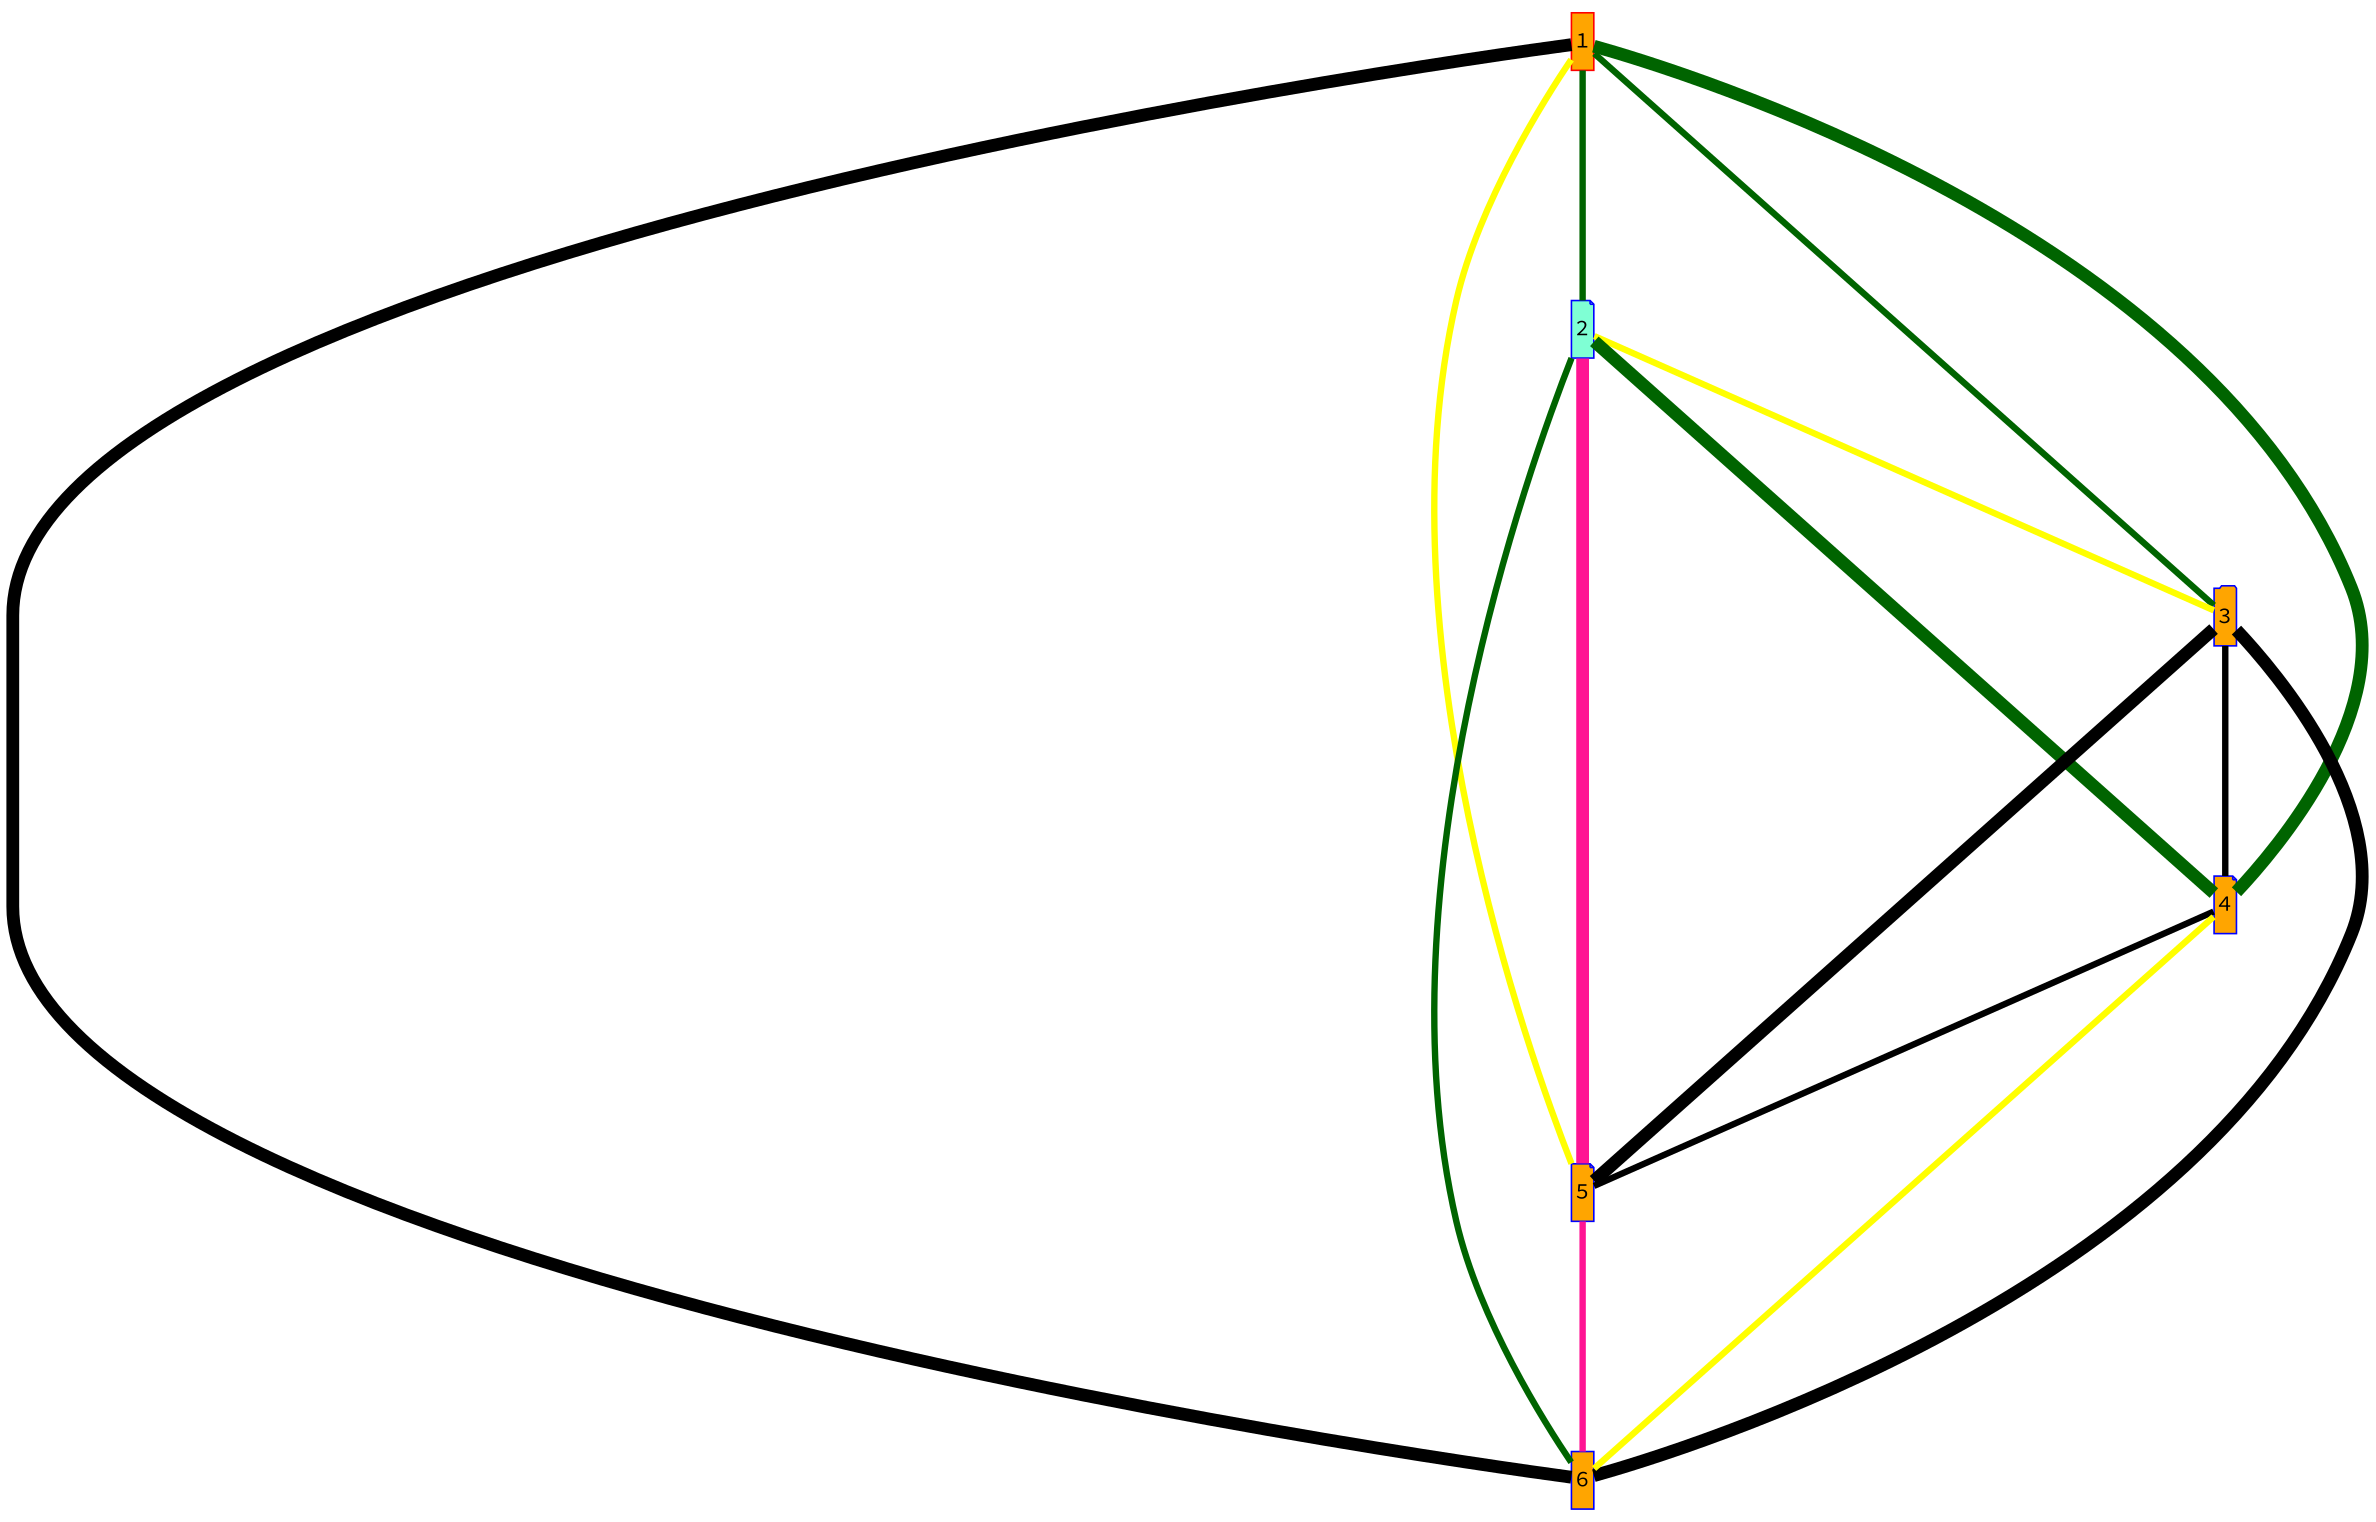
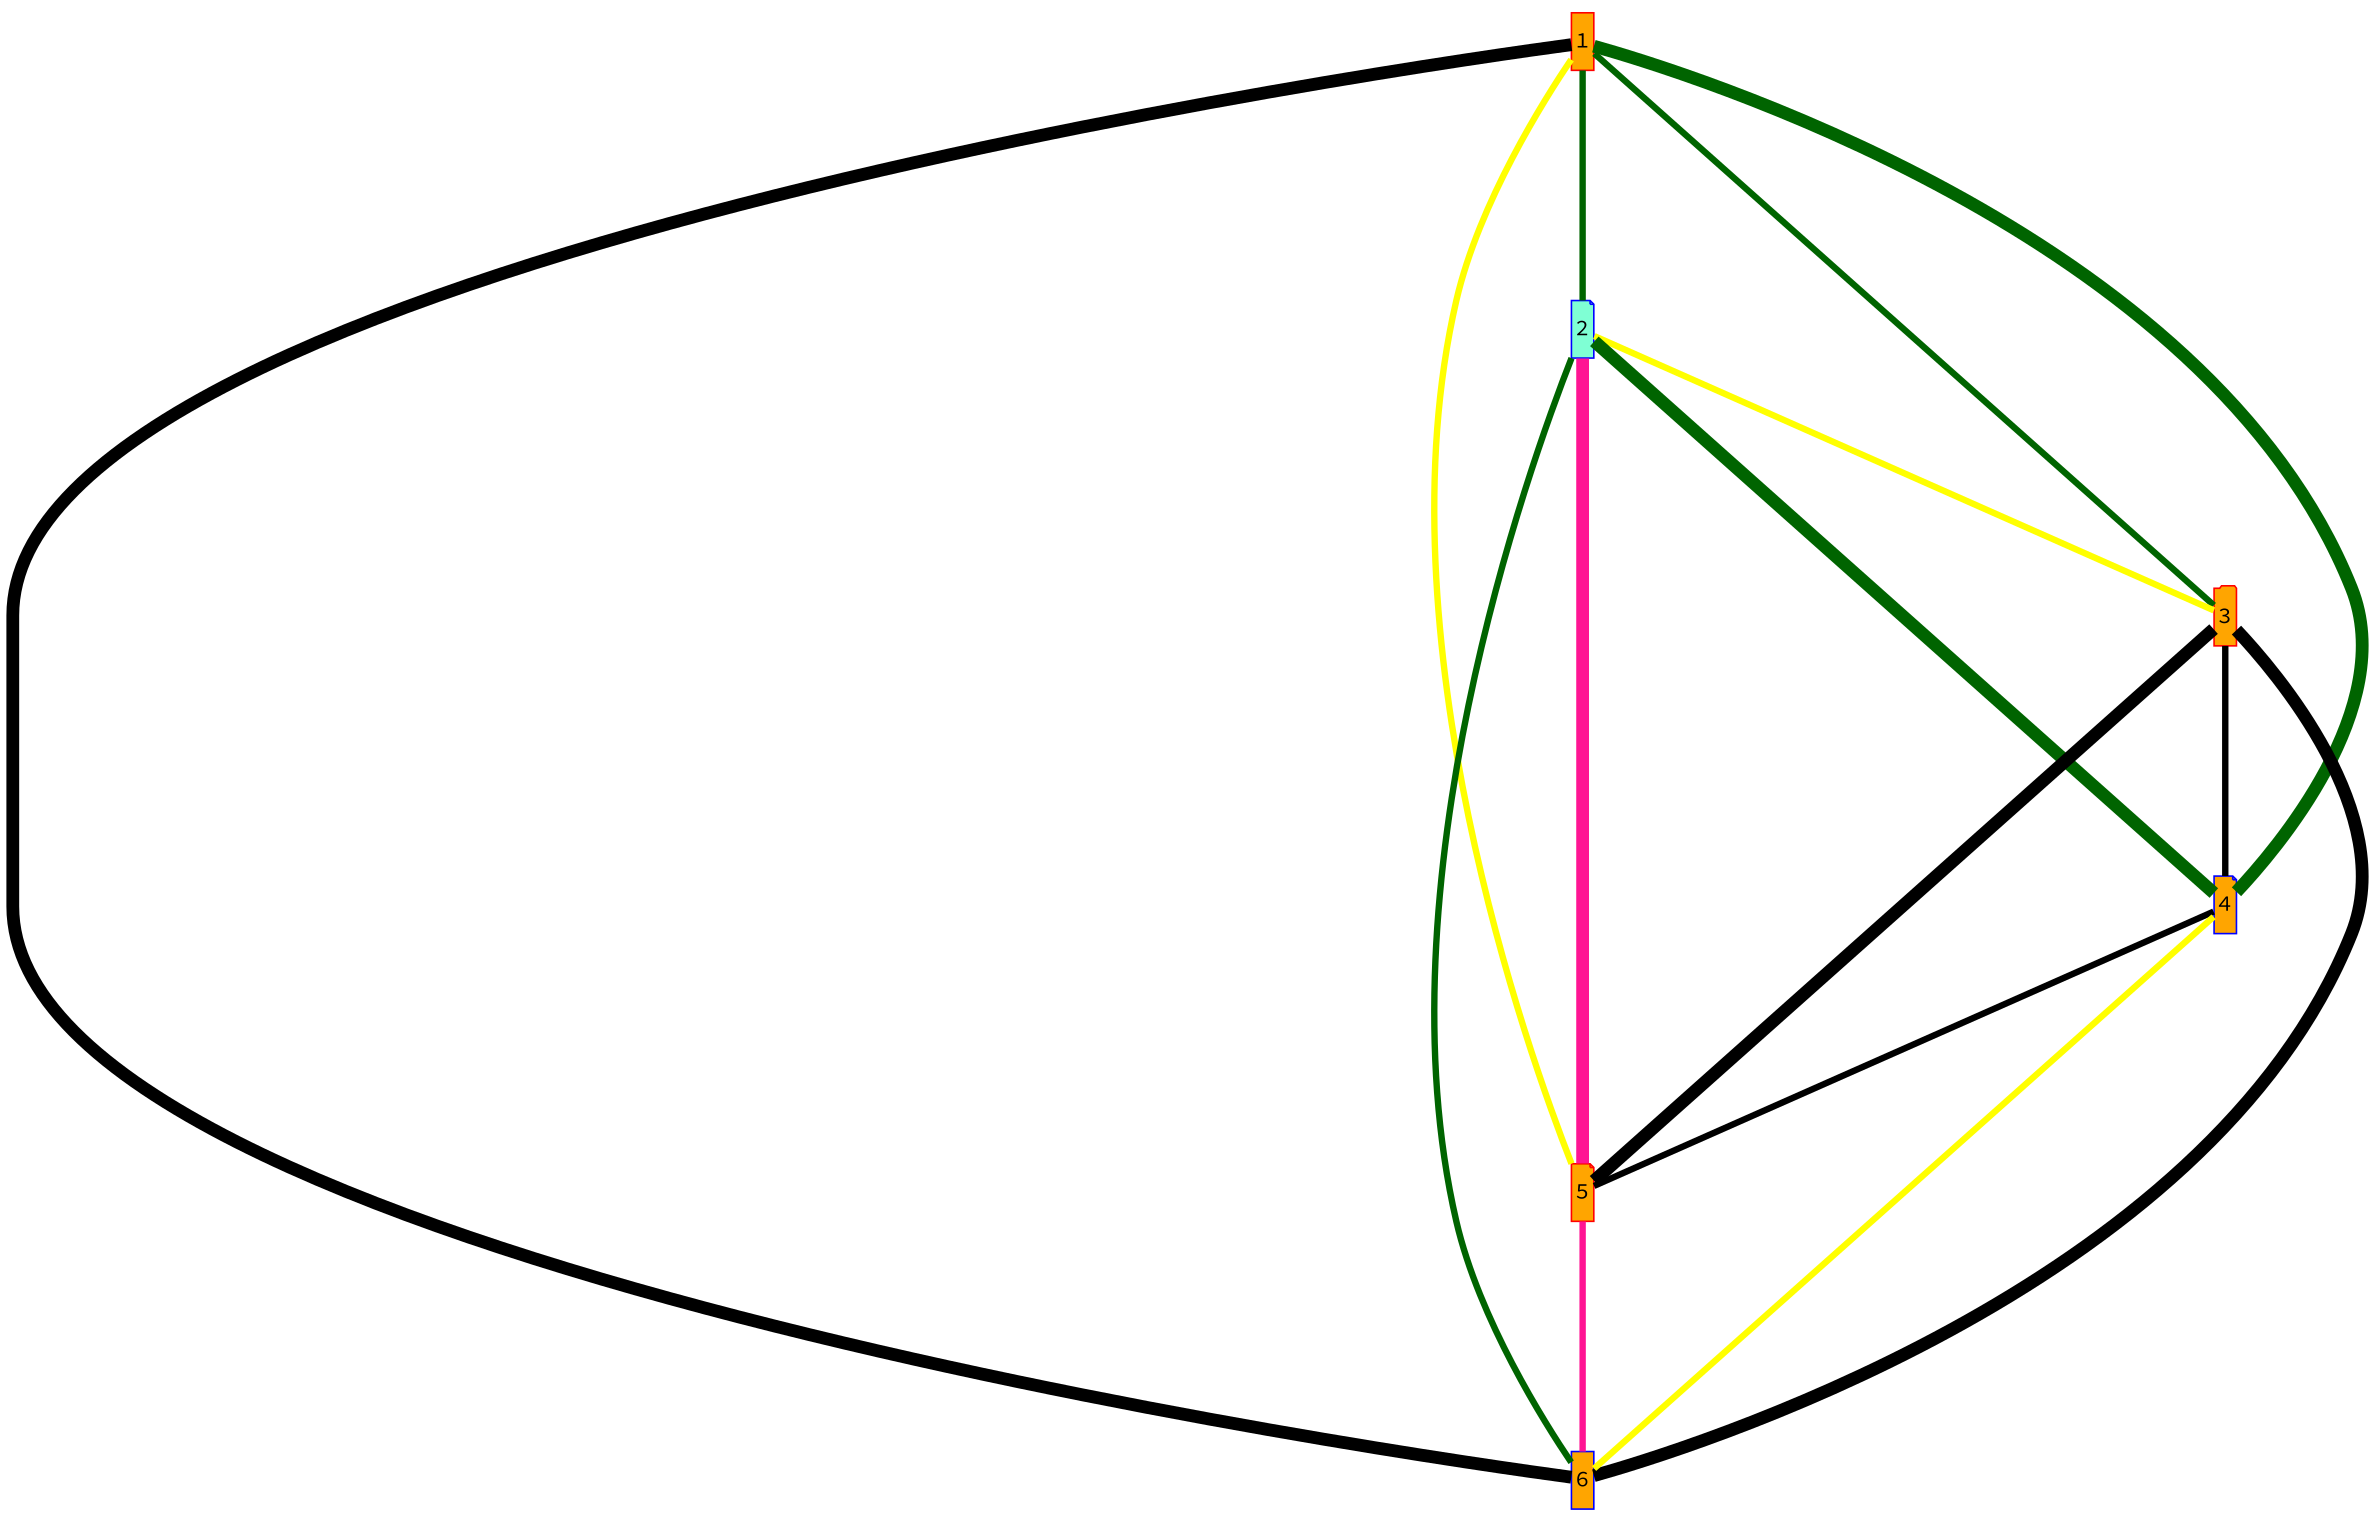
(2225, 617) -> (2225, 617)
(1583, 1193) -> (1583, 1193)
